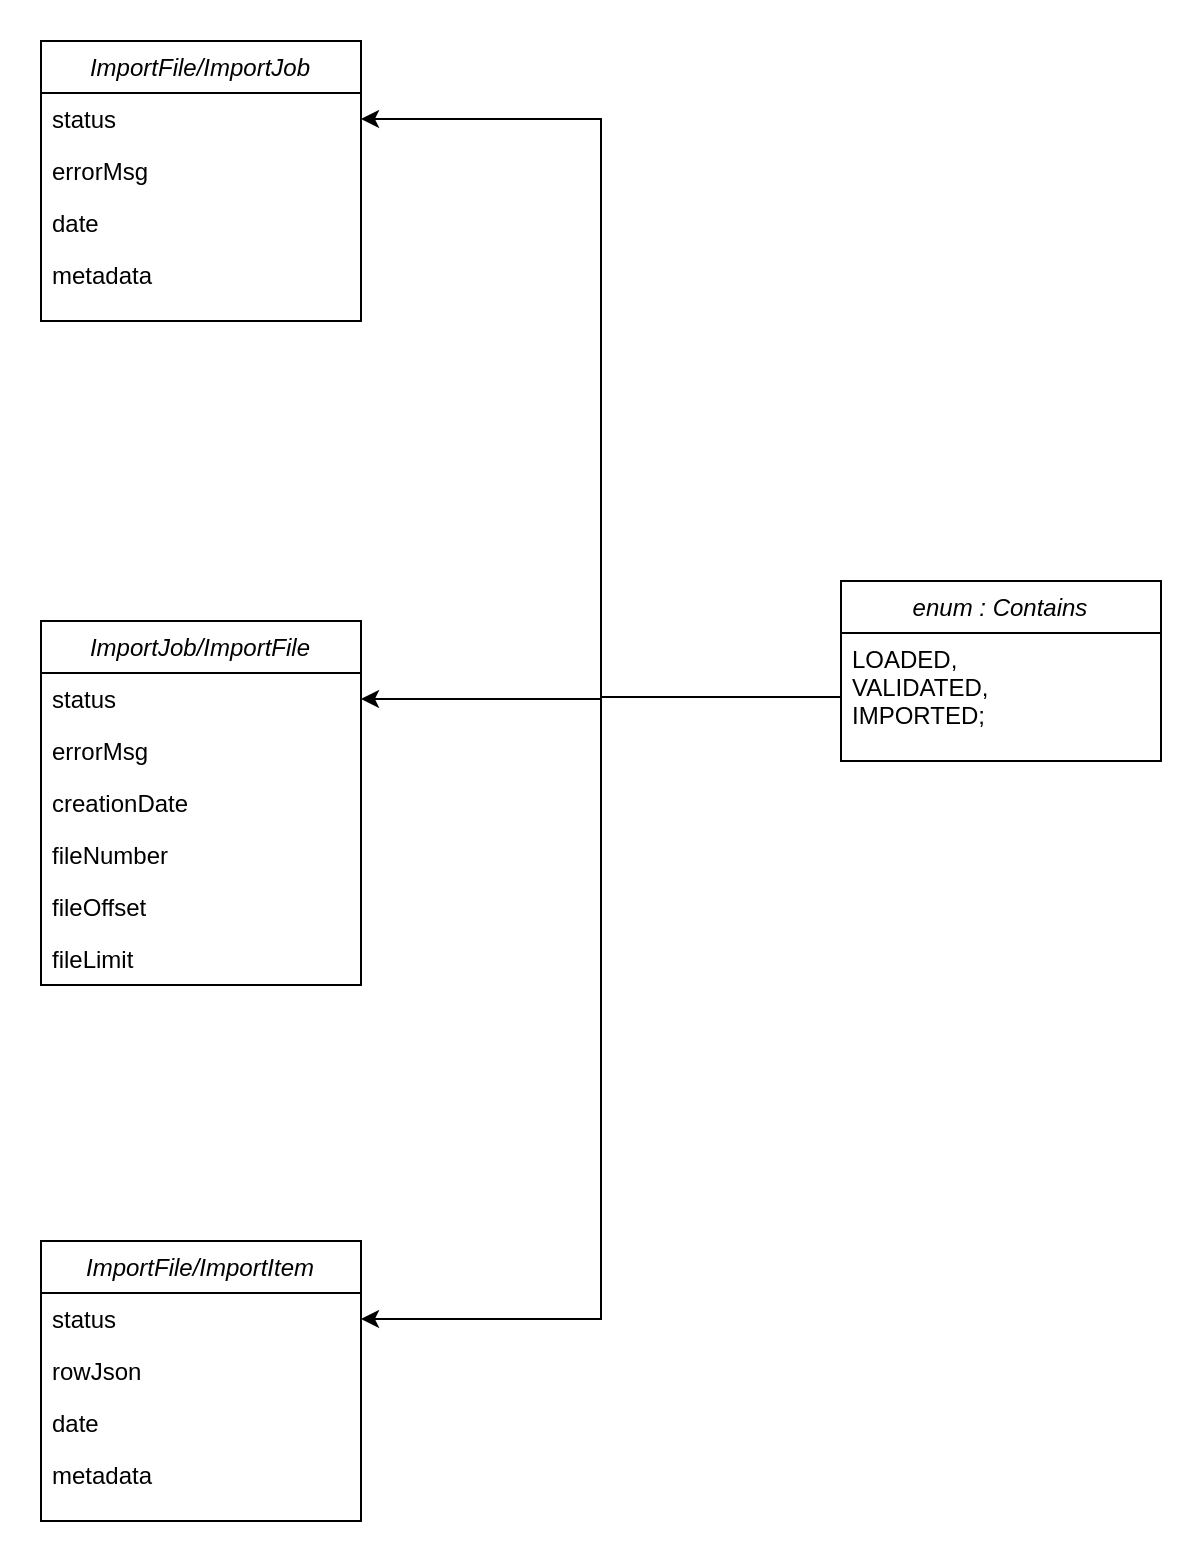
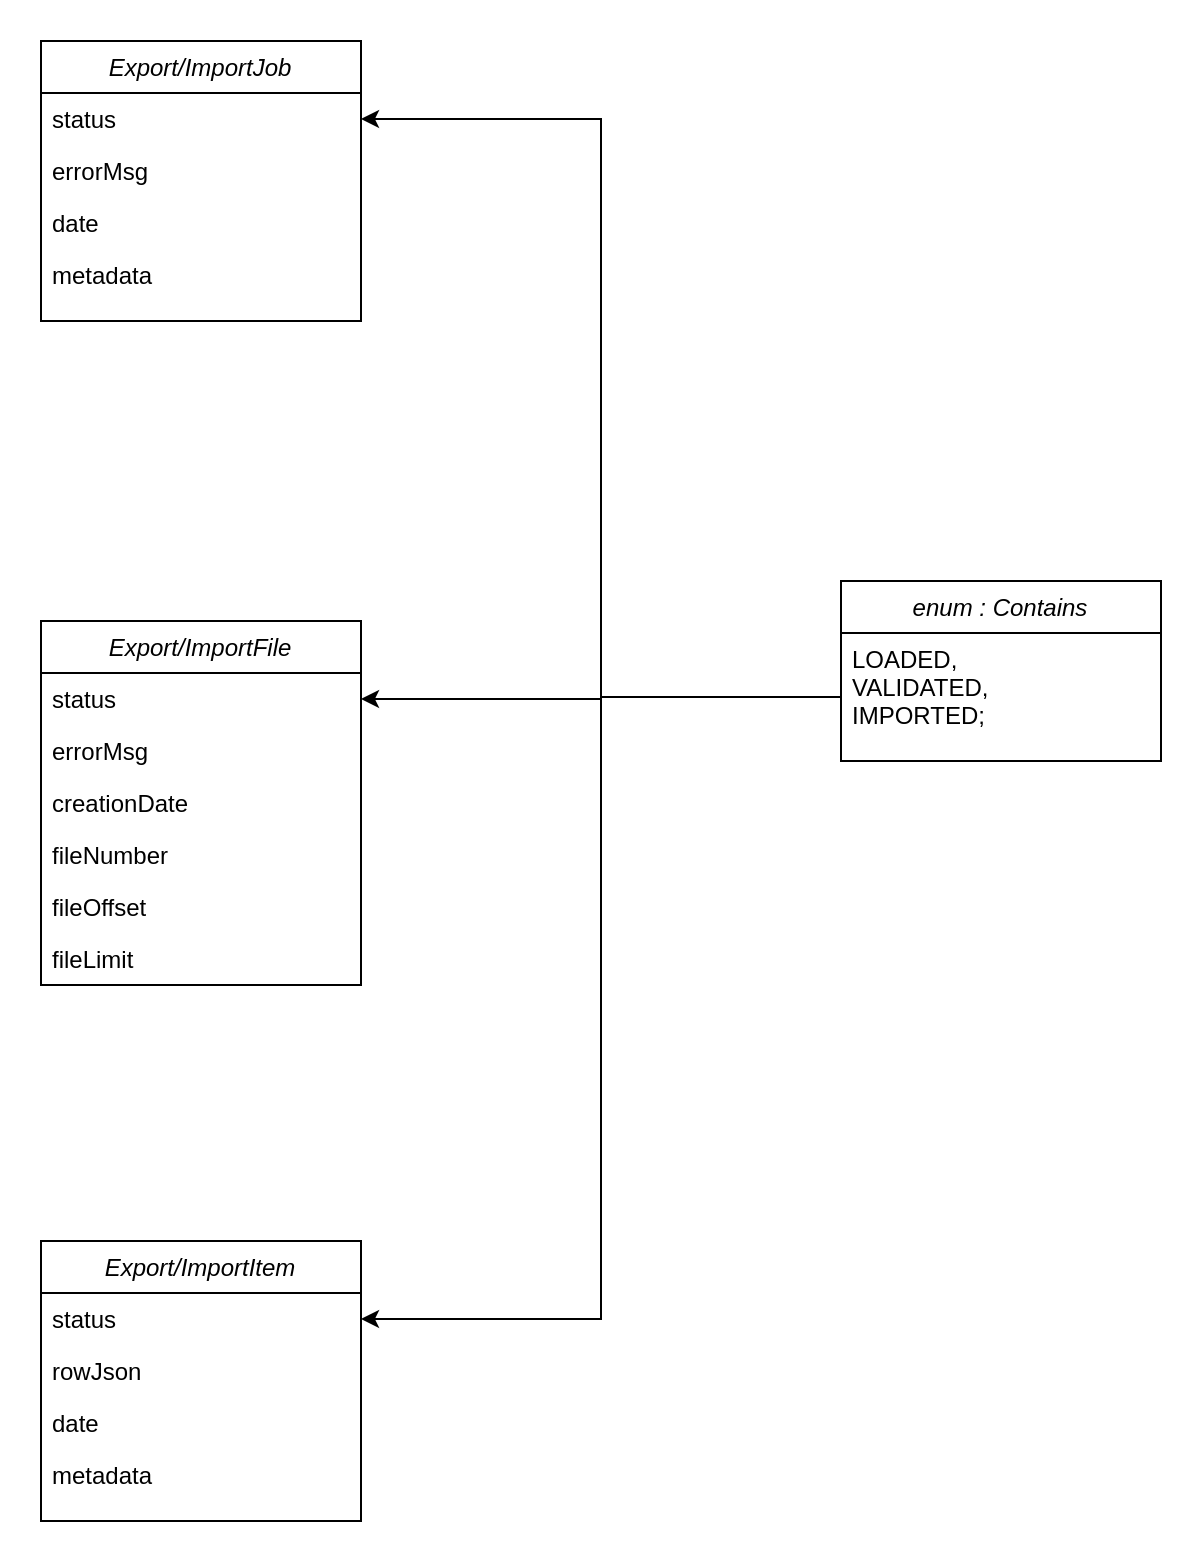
(200, 68) -> (200, 68)
(200, 648) -> (200, 648)
(200, 1268) -> (200, 1268)
